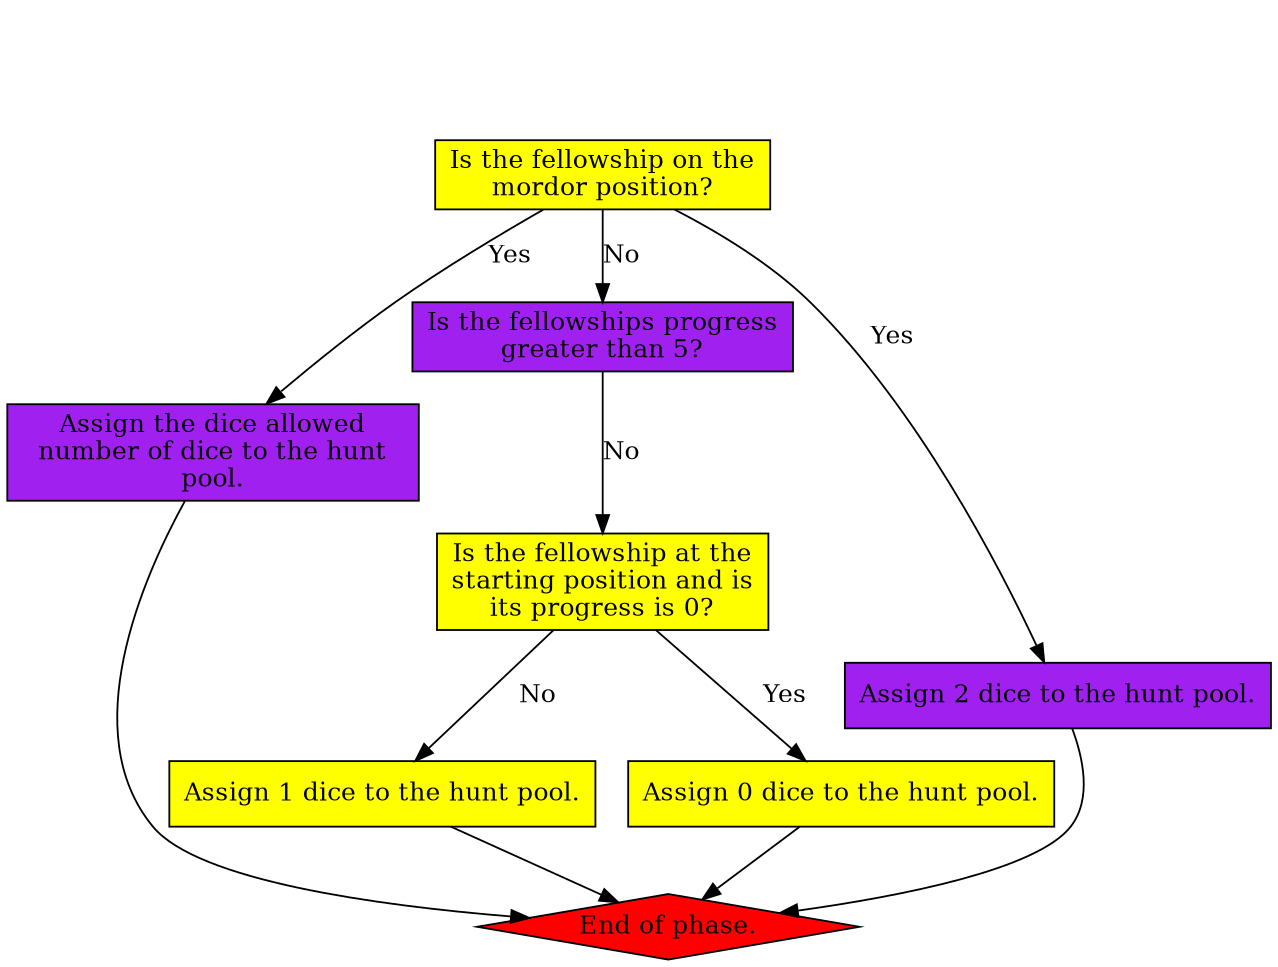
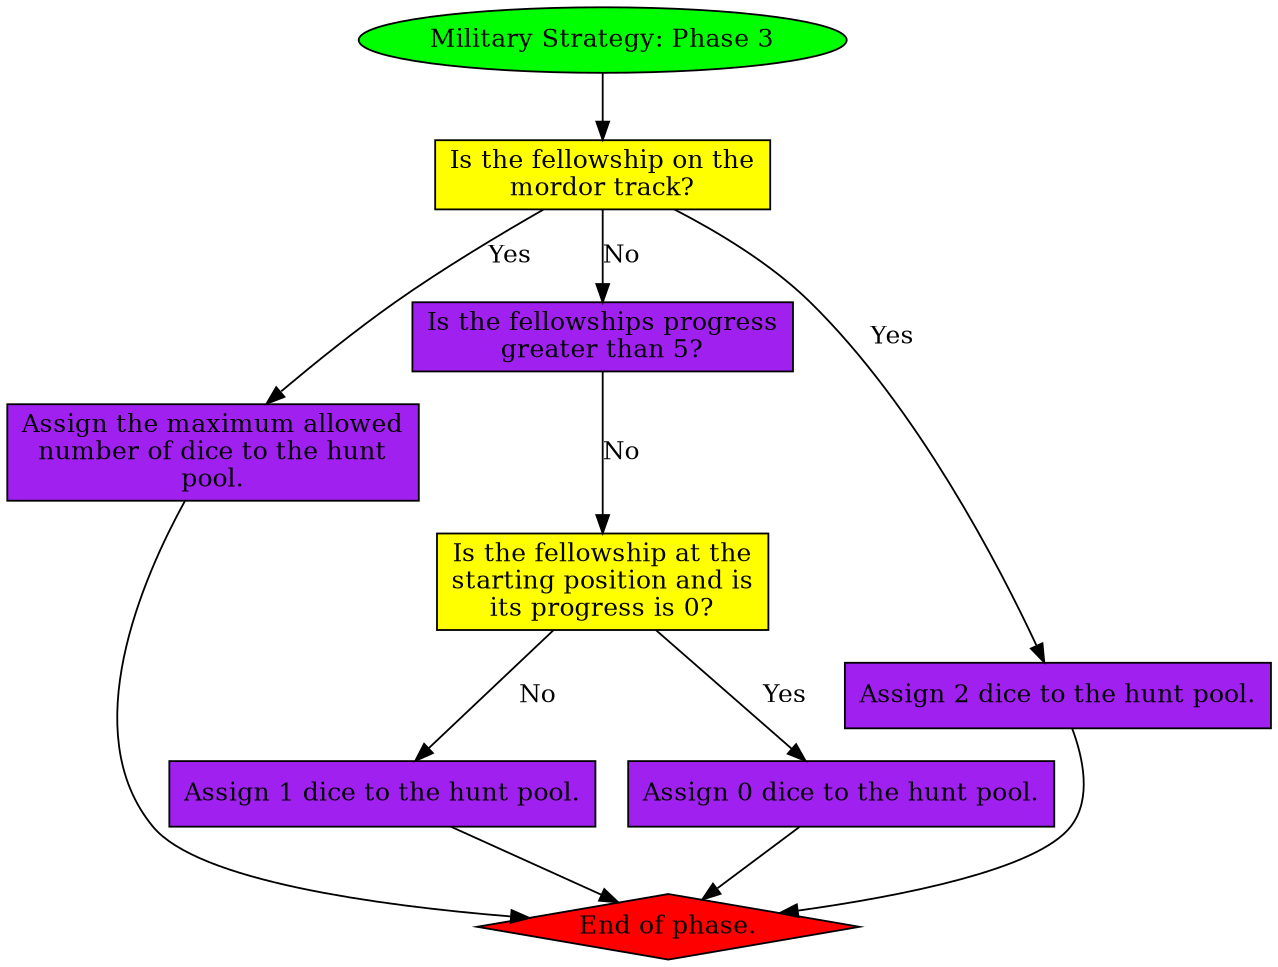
none -> (603, 40)
(603, 175) -> (603, 175)
(213, 452) -> (213, 452)
(382, 794) -> (382, 794)
(841, 794) -> (841, 794)
